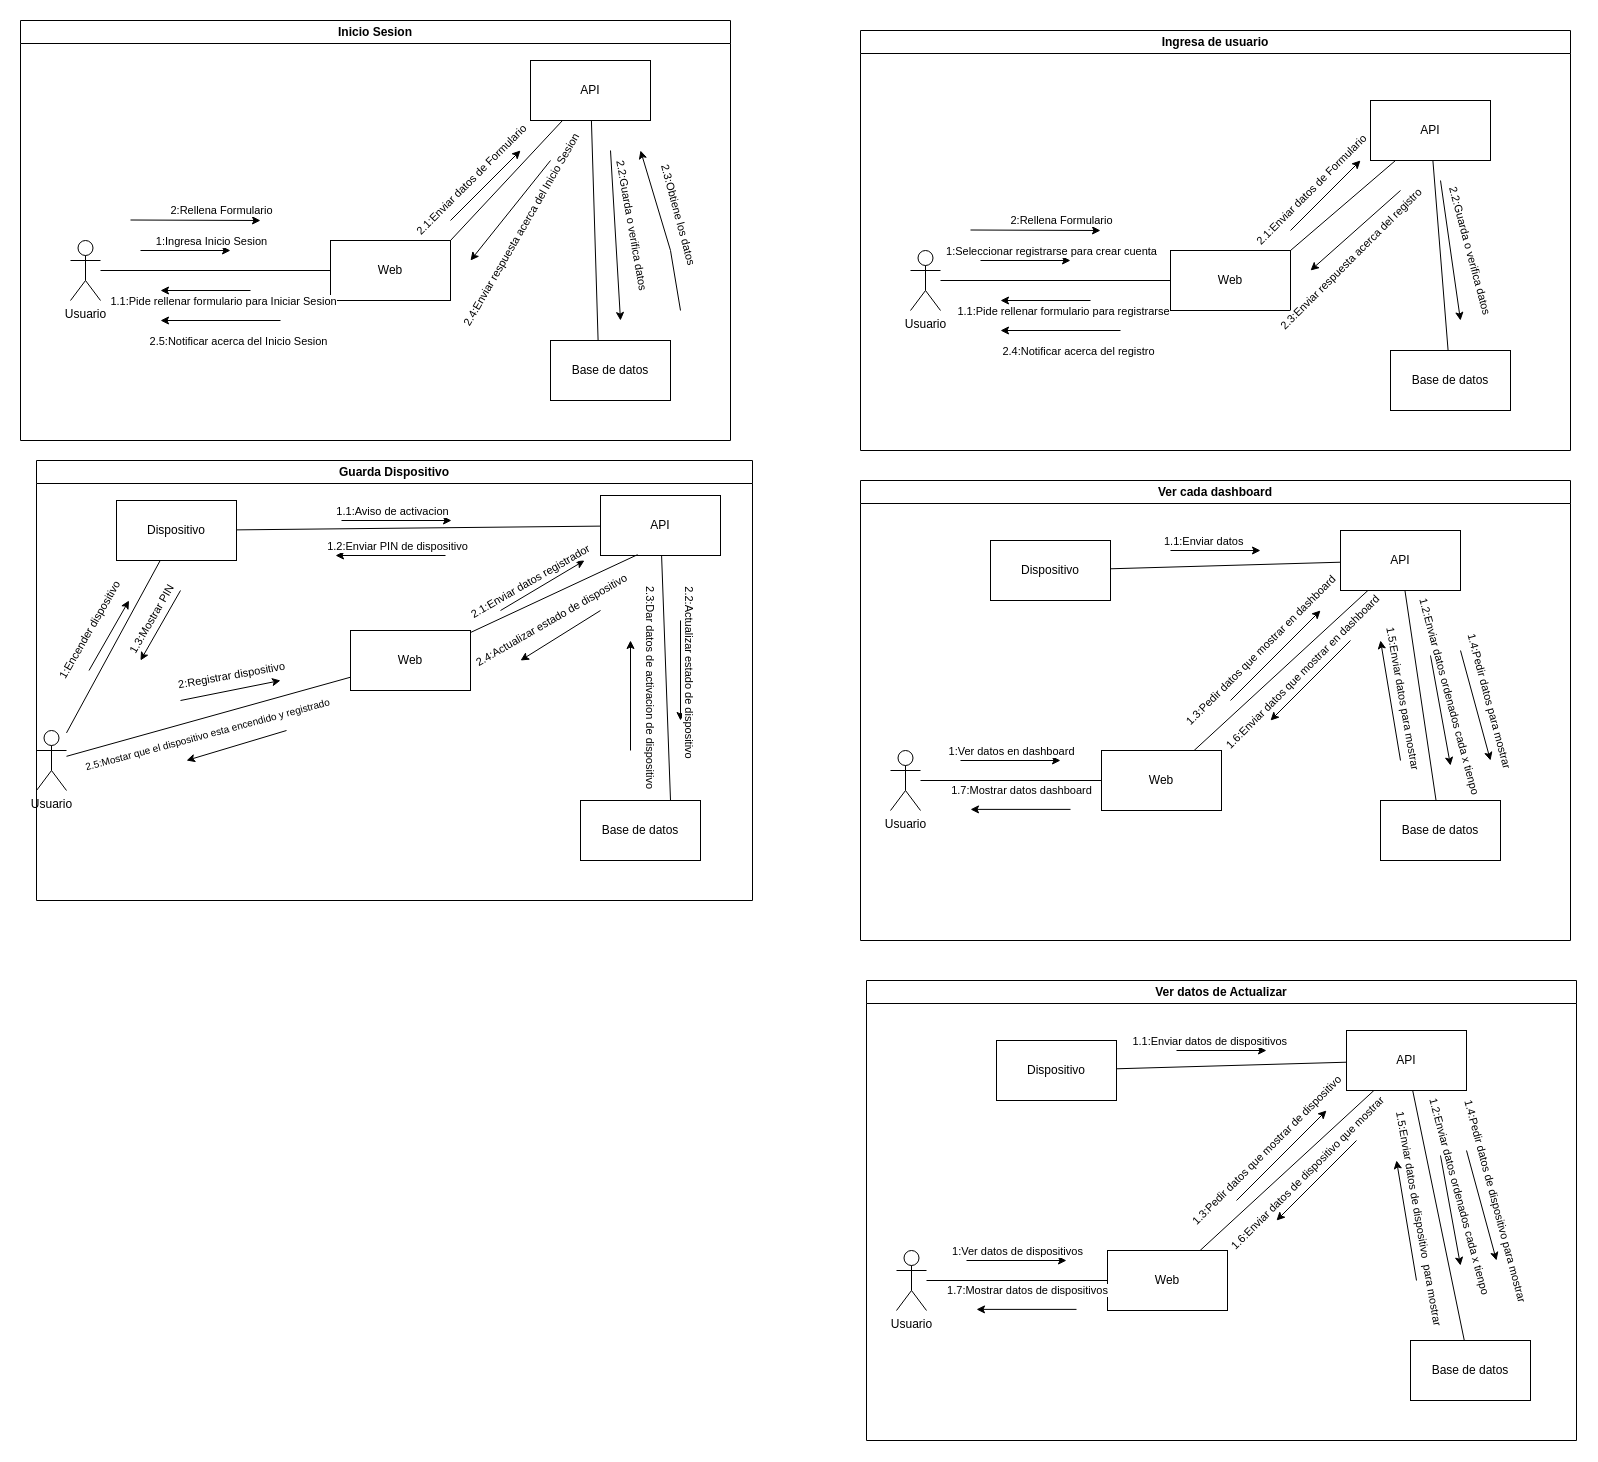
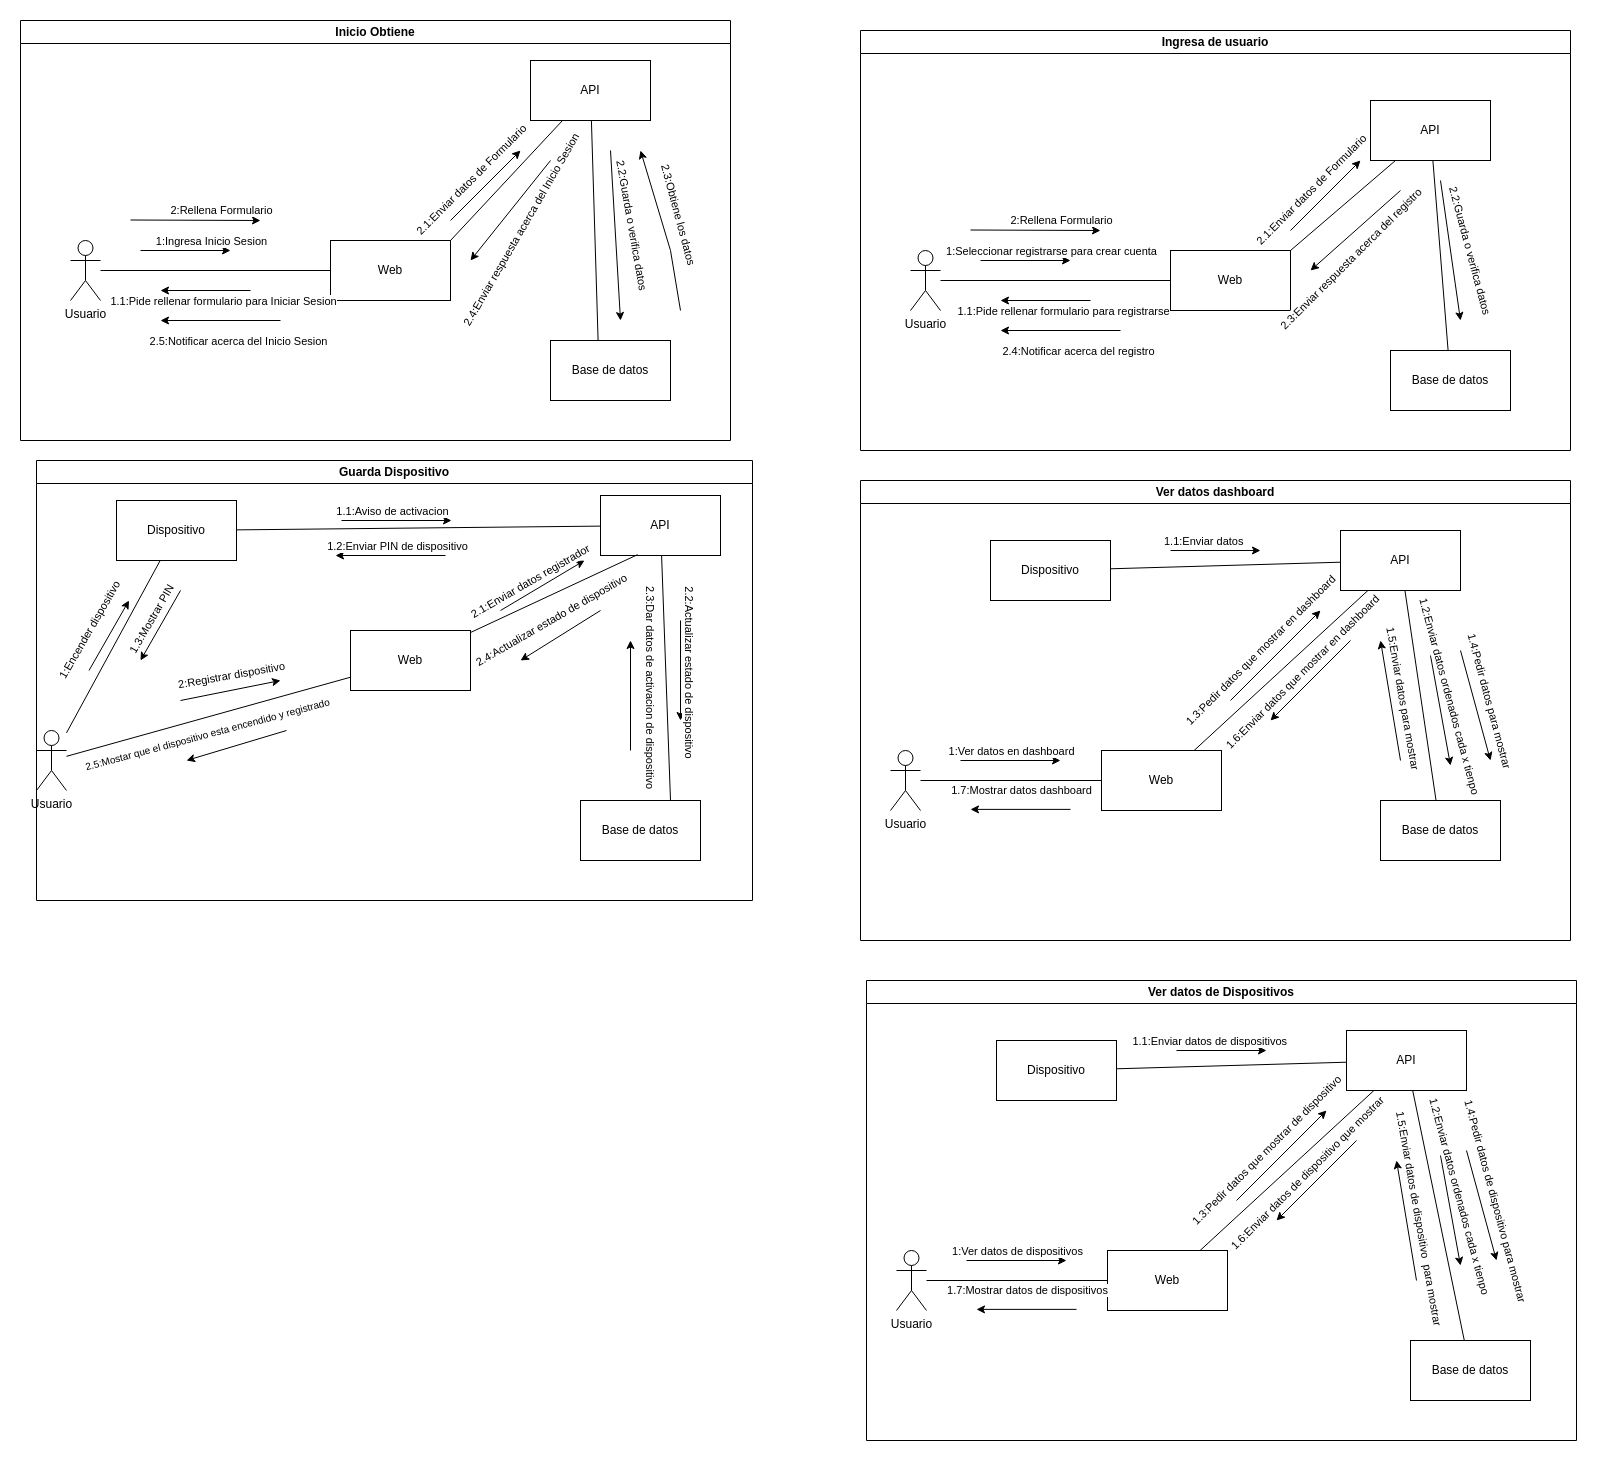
(376, 33) -> (376, 33)
(1216, 493) -> (1216, 493)
(1222, 993) -> (1222, 993)
